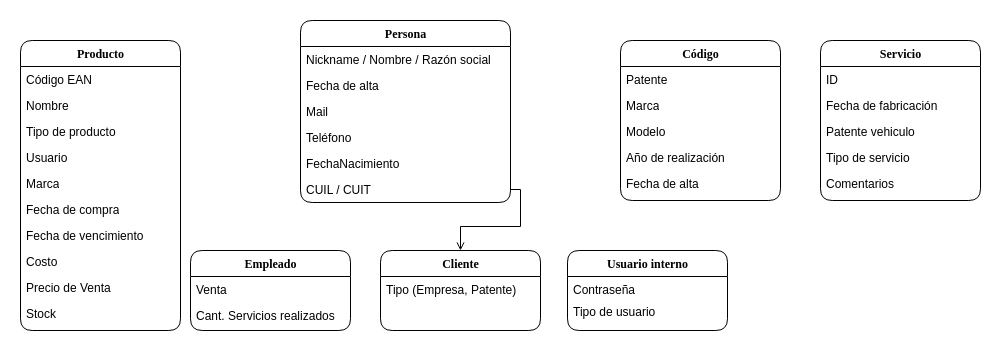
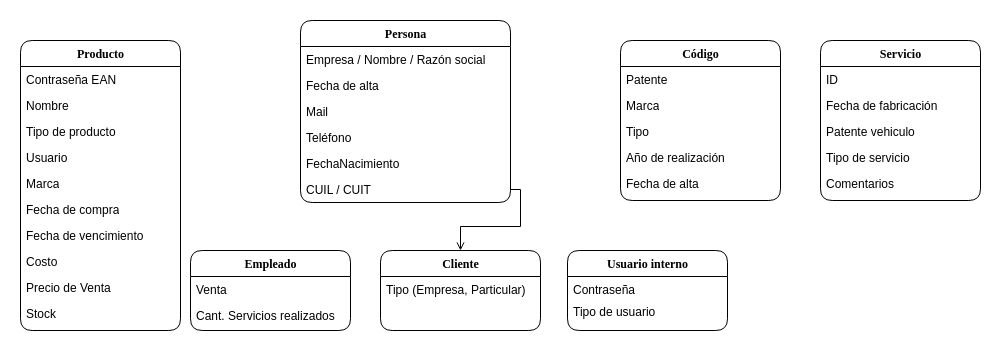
(402, 61) -> (400, 61)
(57, 81) -> (72, 81)
(645, 133) -> (638, 133)
(458, 291) -> (462, 298)
